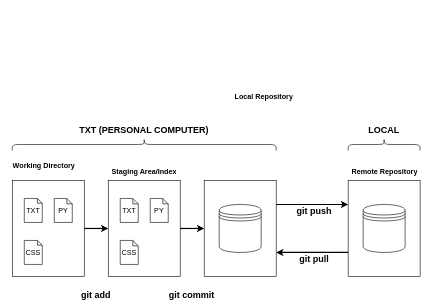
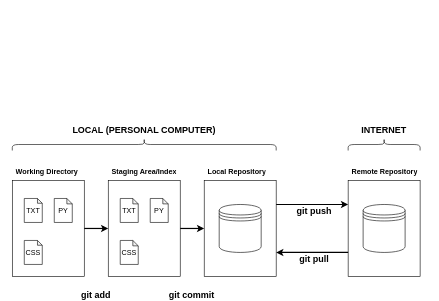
(267, 96) -> (240, 171)
(144, 129) -> (144, 129)
(384, 129) -> (384, 129)
(51, 165) -> (54, 171)
